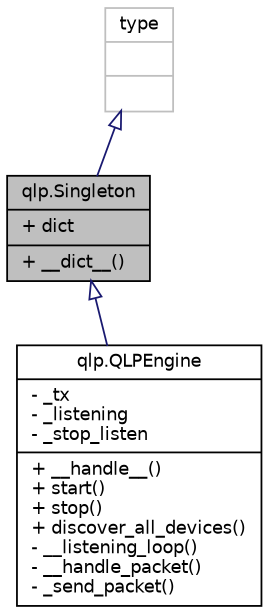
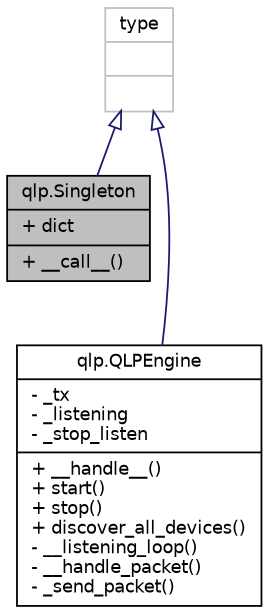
(73, 262) -> (73, 262)
(101, 322) -> (169, 237)
